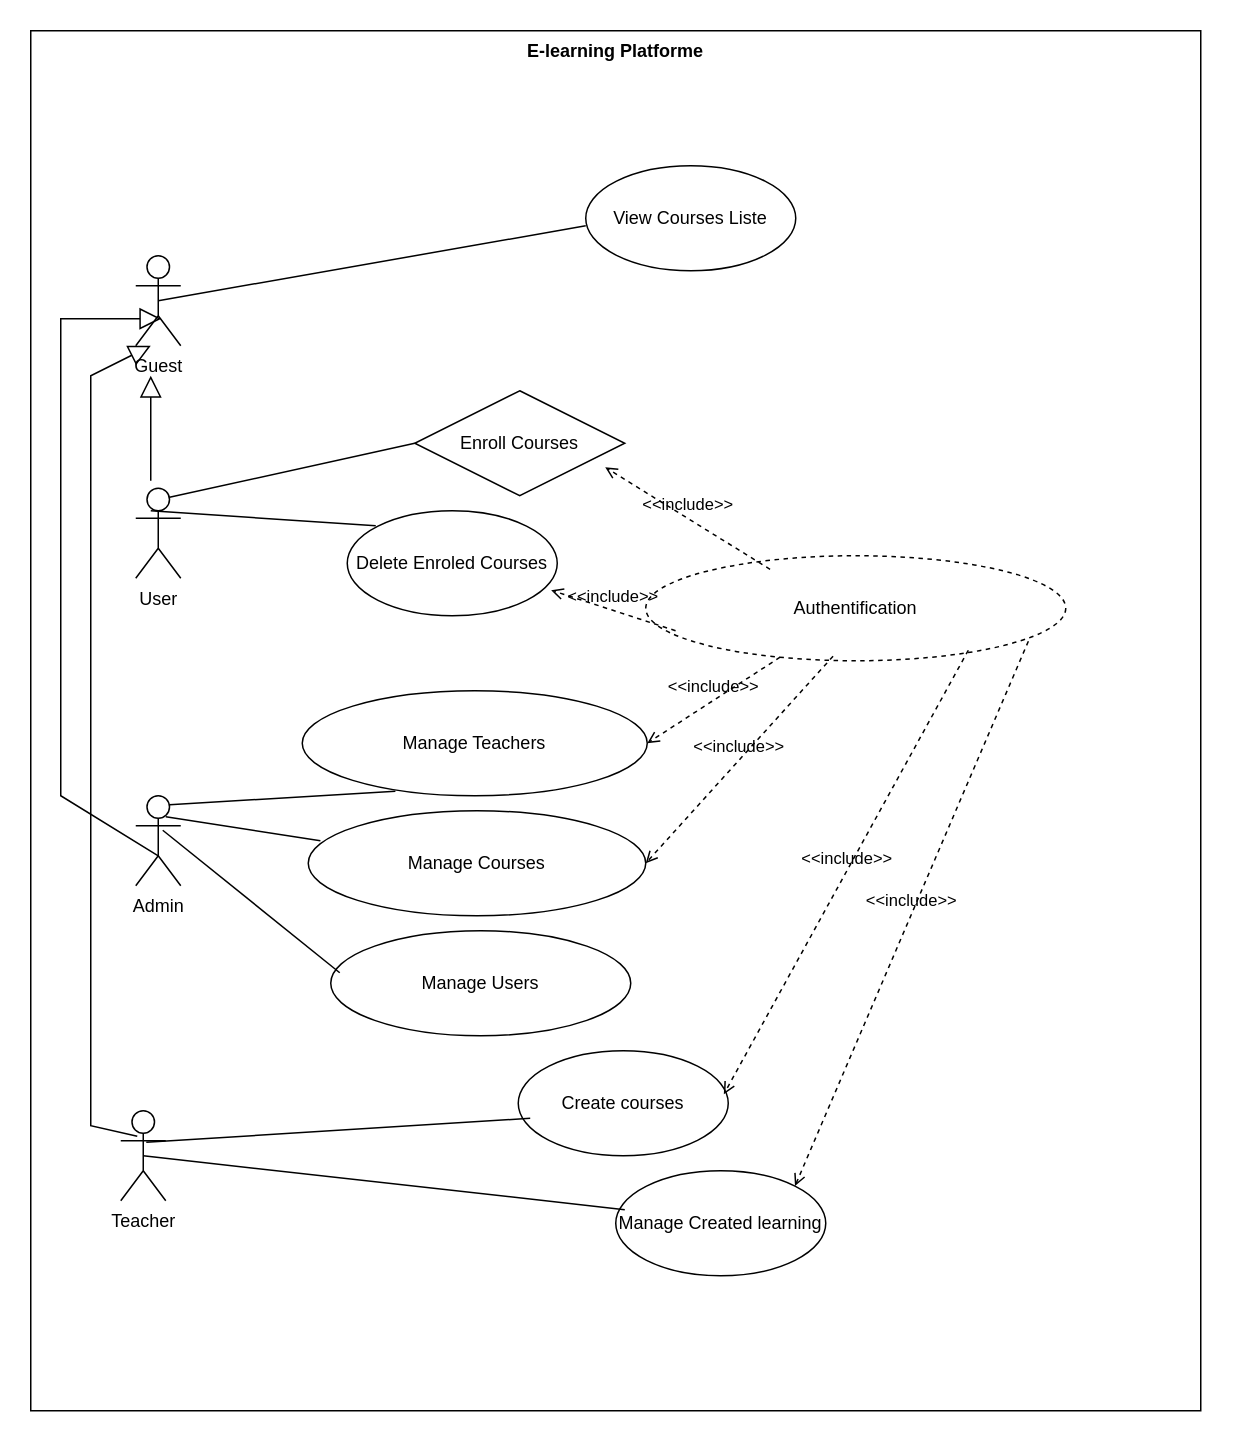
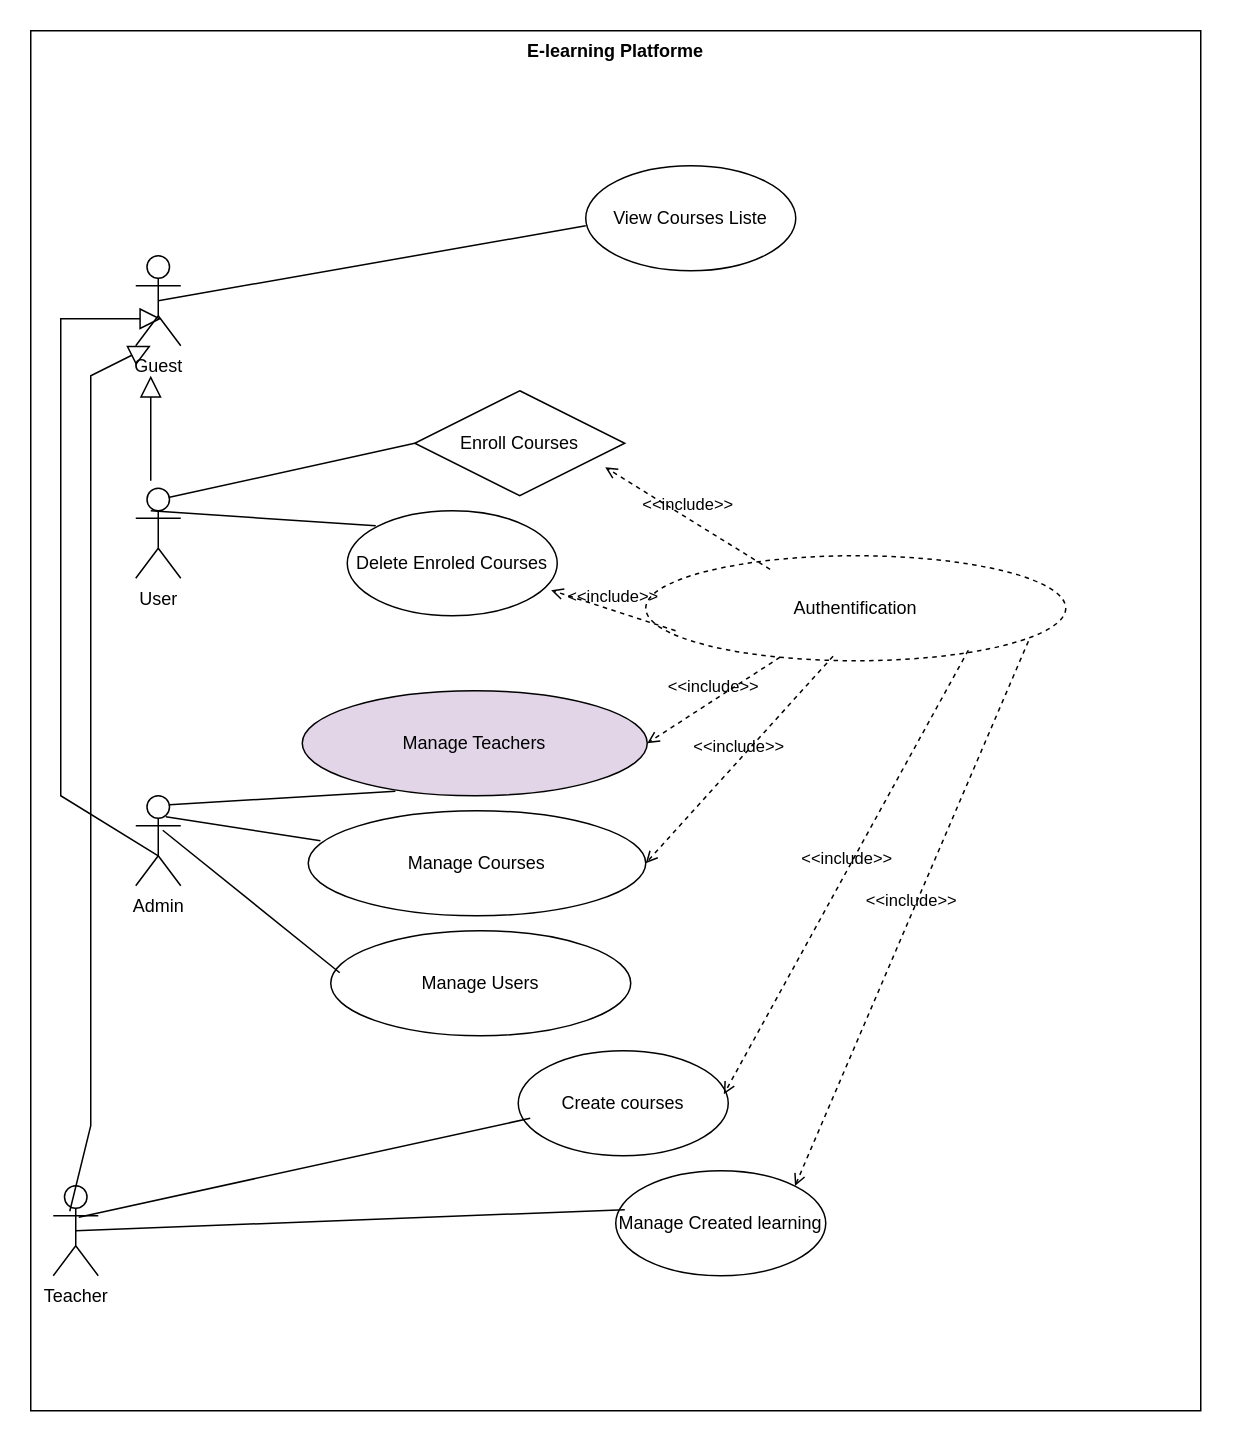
(475, 743) -> (475, 743)
(143, 1156) -> (76, 1231)
